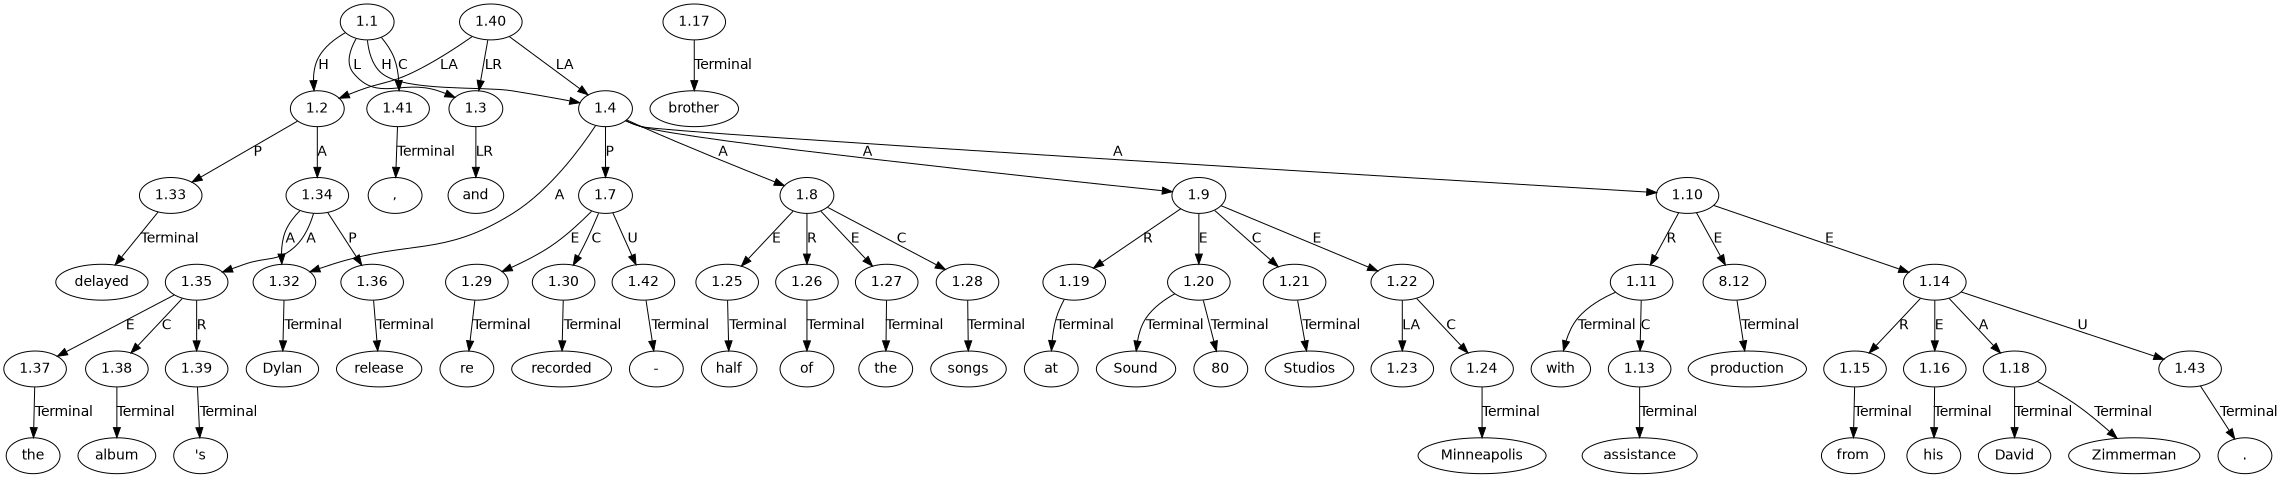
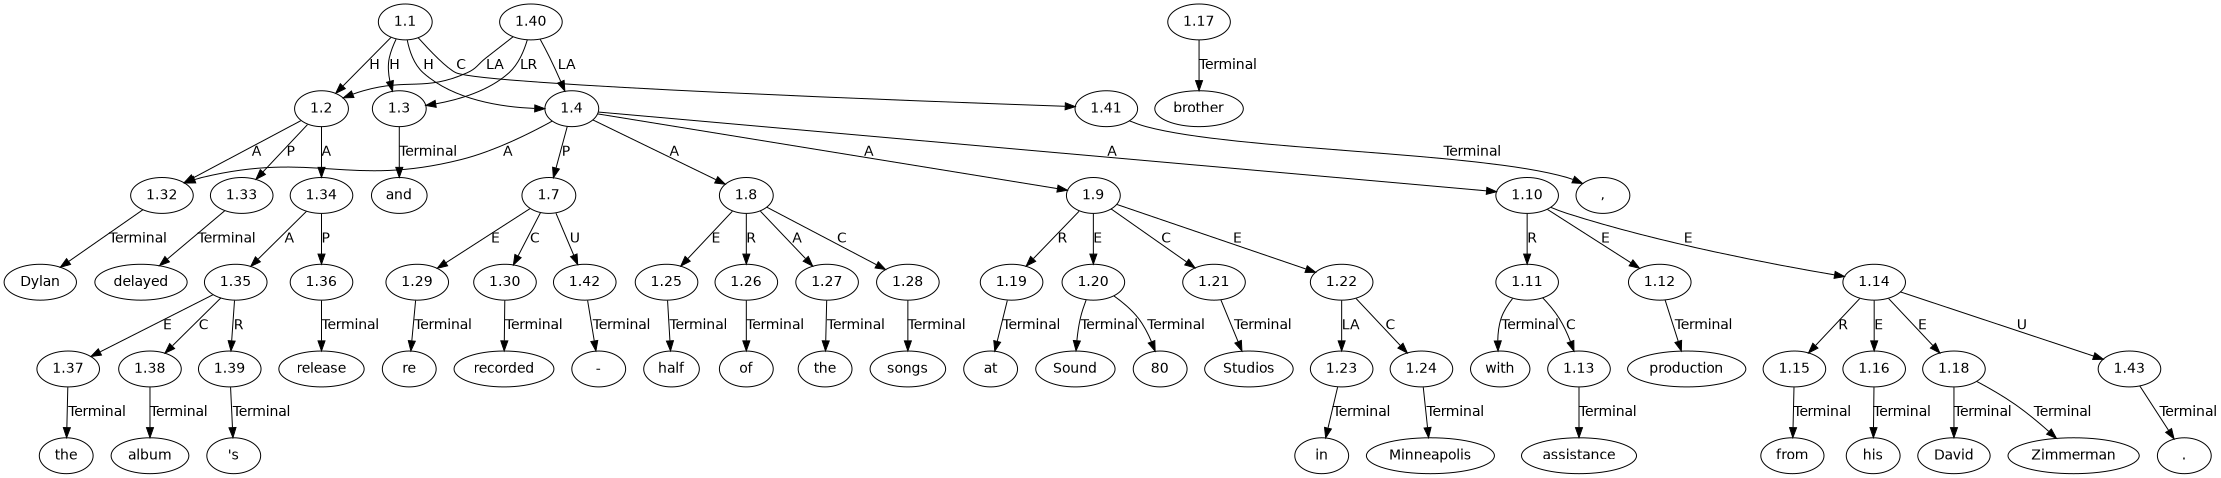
(357, 65) -> (395, 65)
(485, 152) -> (428, 152)
(286, 230) -> (247, 149)
(856, 239) -> (797, 239)
(1734, 282) -> (1660, 282)
(1984, 326) -> (1923, 326)
none -> (1322, 456)
